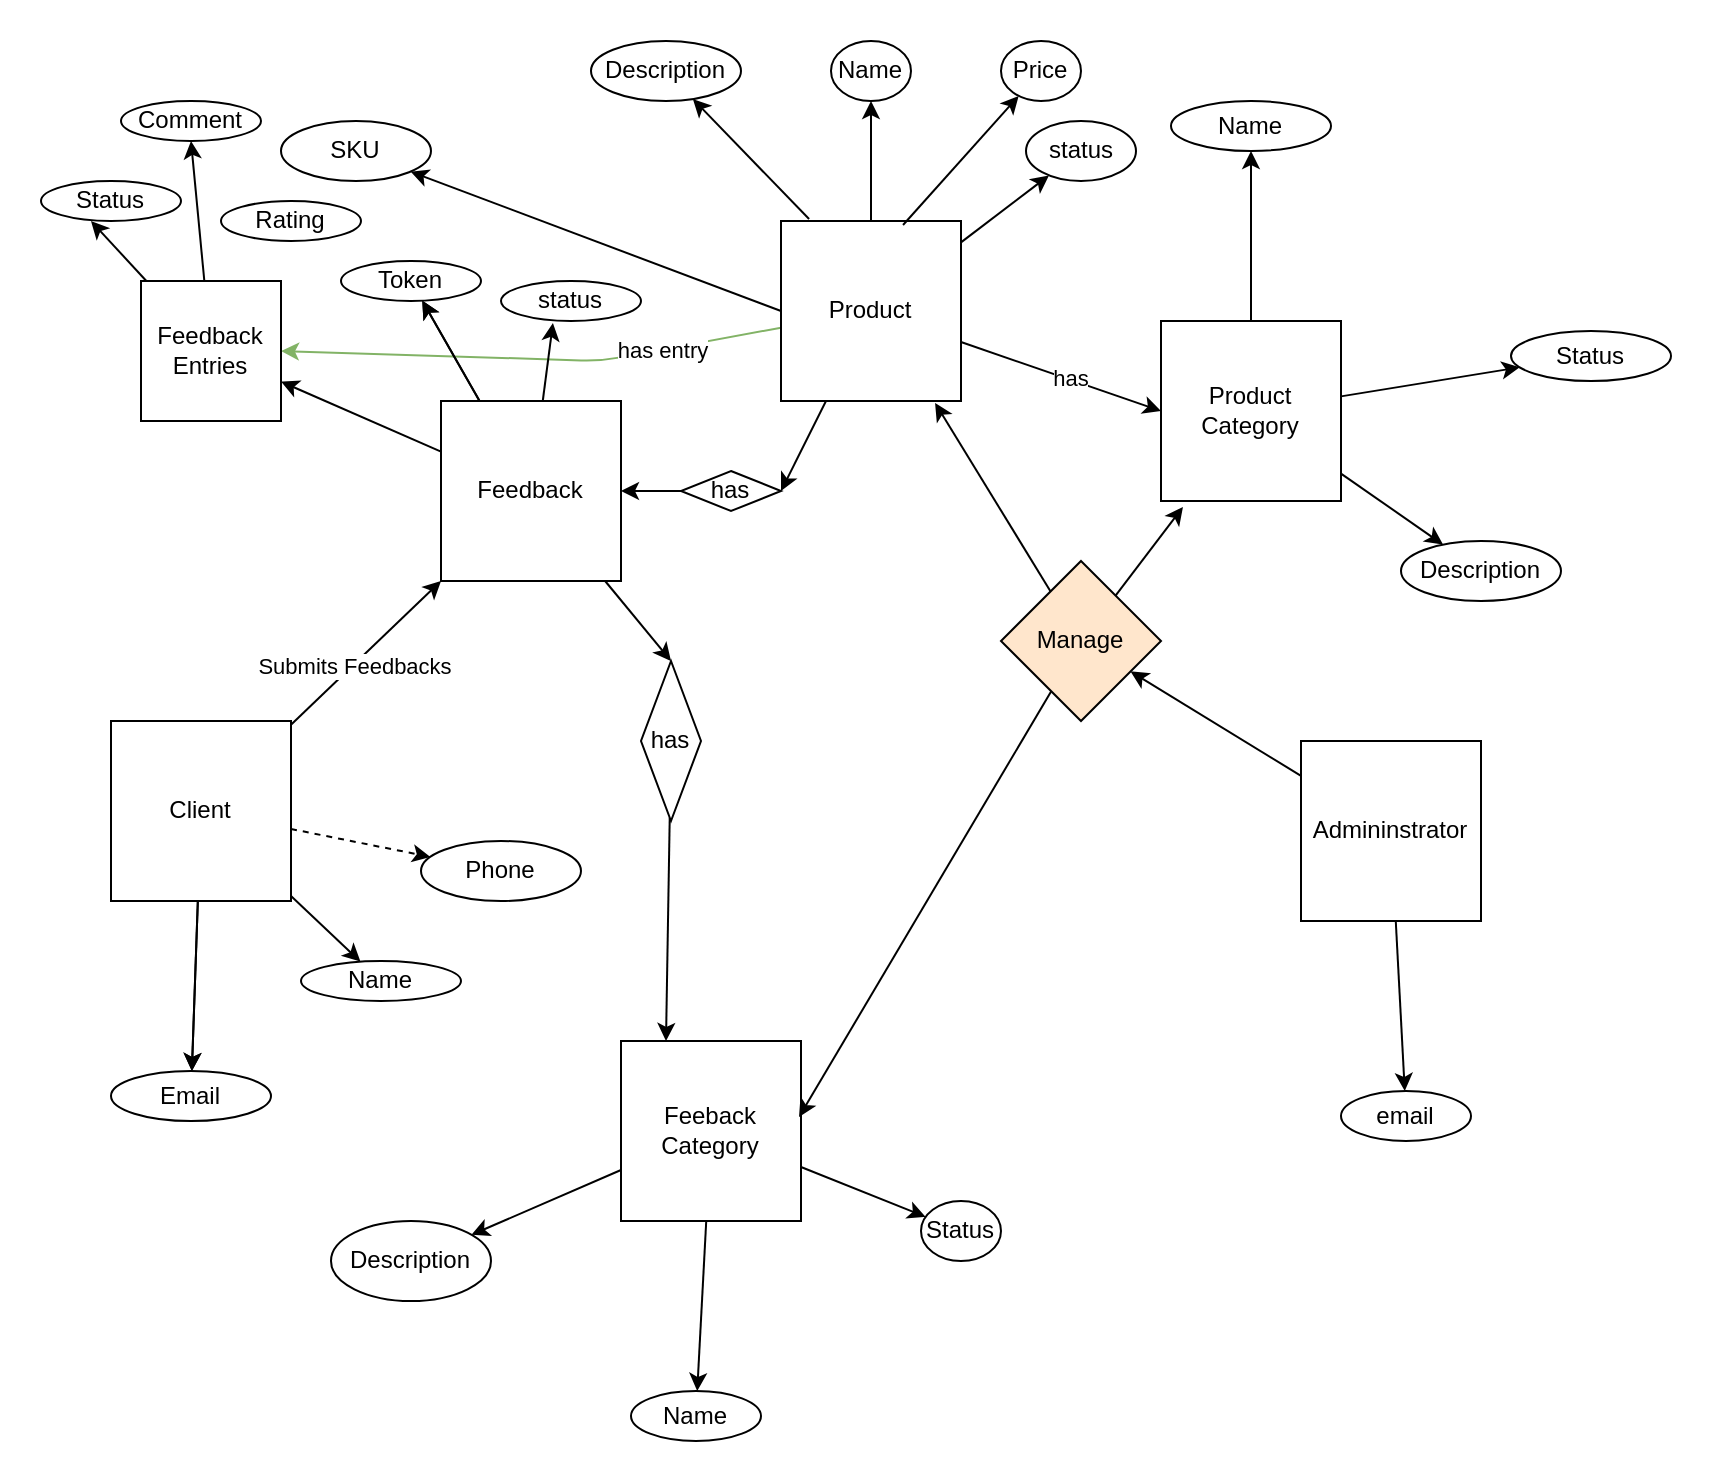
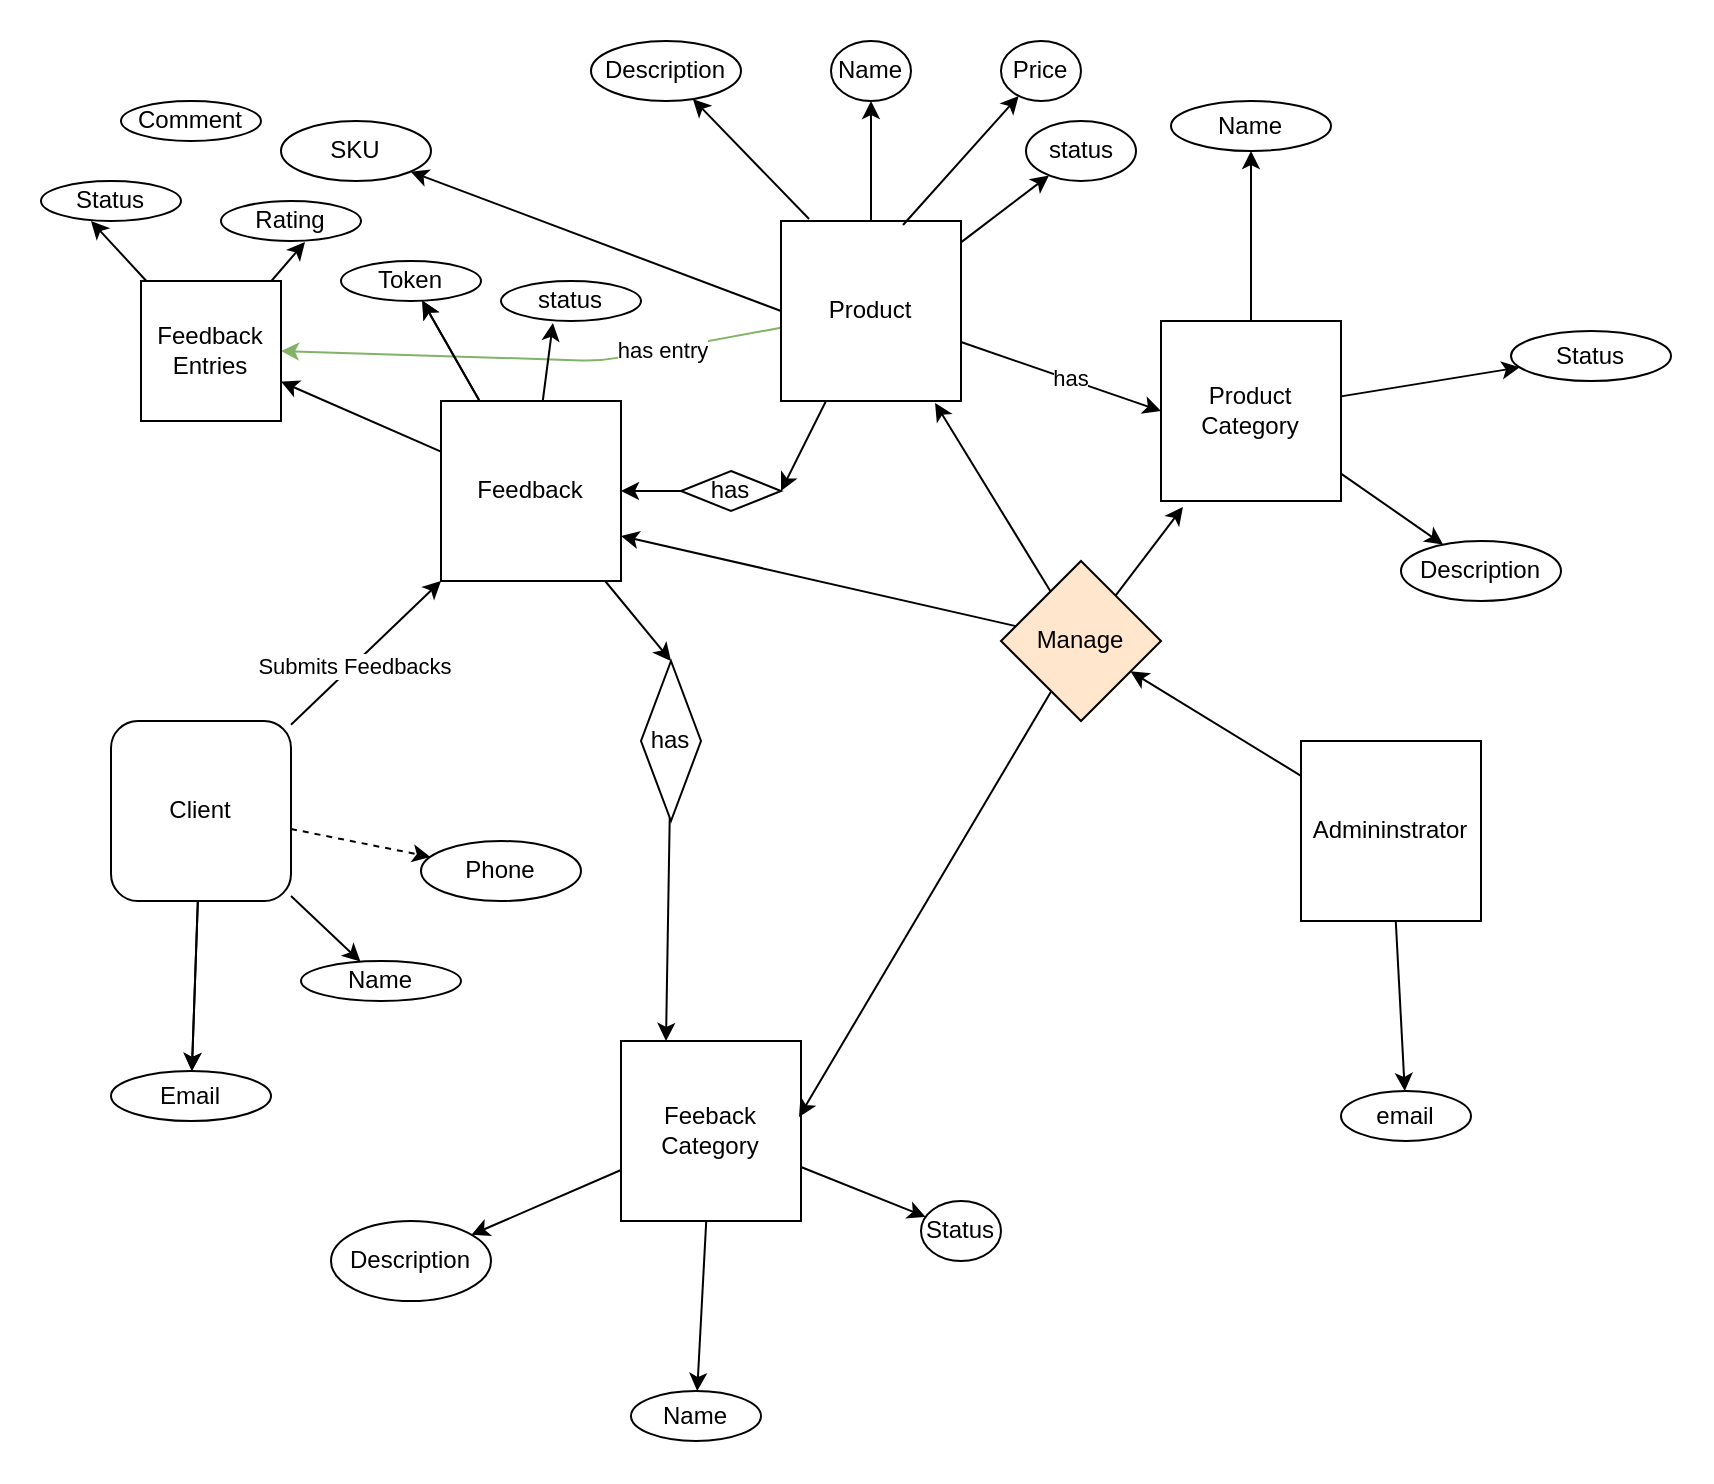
(198, 218) -> none
none -> (284, 266)
none -> (825, 582)
(201, 811) -> (201, 811)
